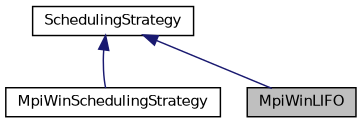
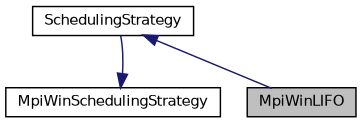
(103, 69) -> (123, 54)
